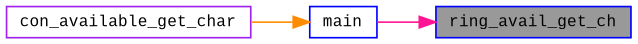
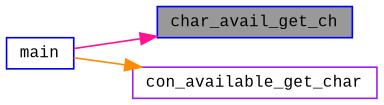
(272, 22) -> (99, 61)
(533, 22) -> (255, 22)
